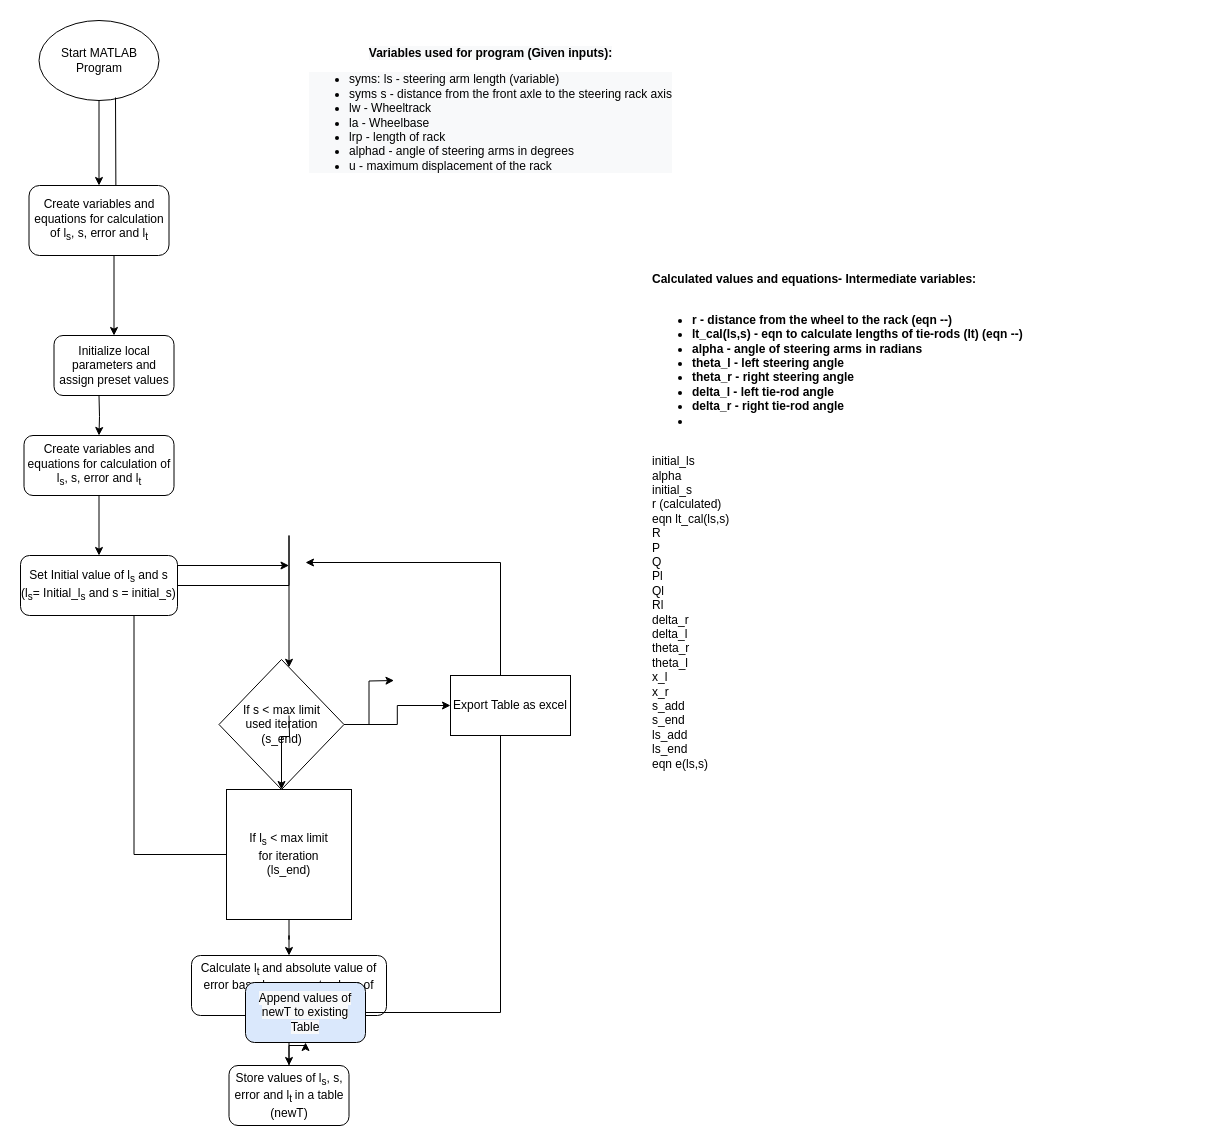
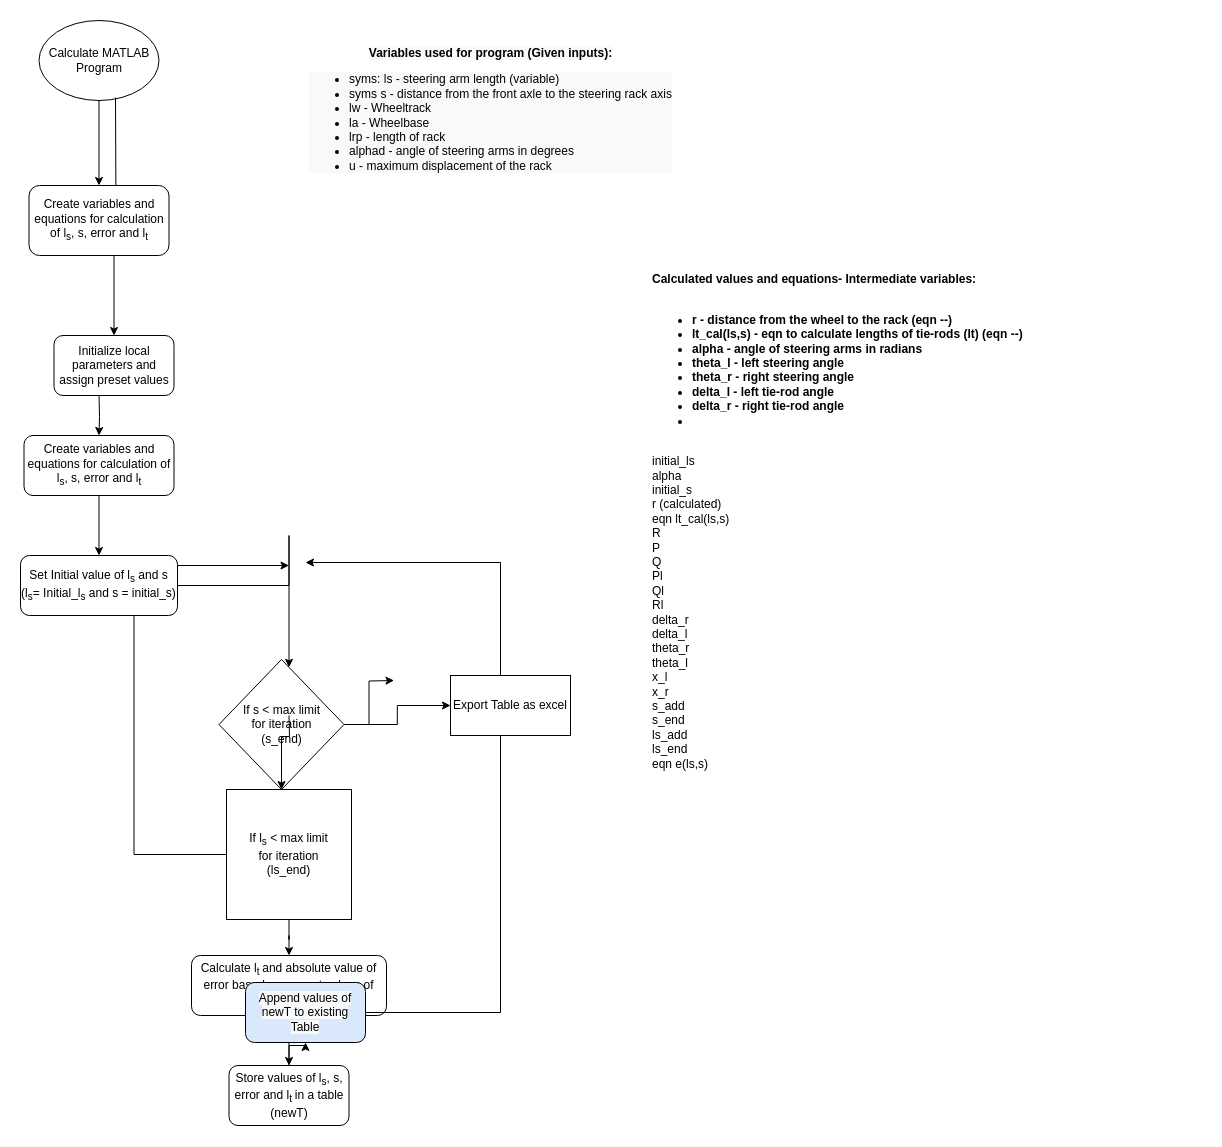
(100, 61) -> (100, 61)
(282, 725) -> (282, 725)
